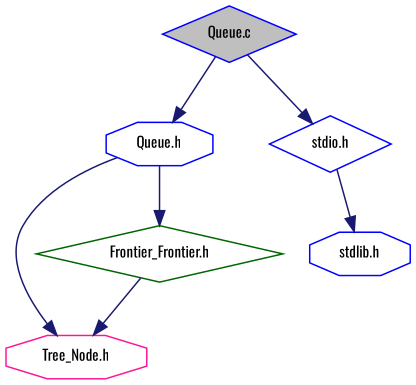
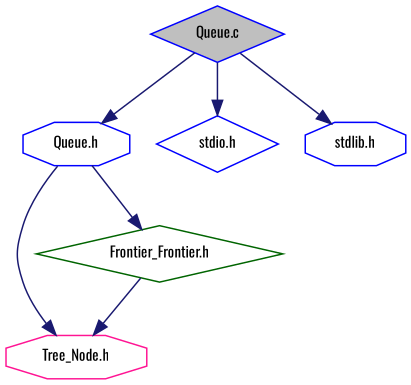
(344, 193) -> (280, 84)
